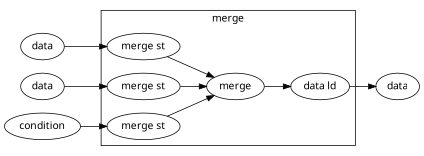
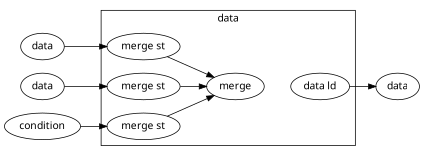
(228, 19) -> (228, 19)
(274, 86) -> none
